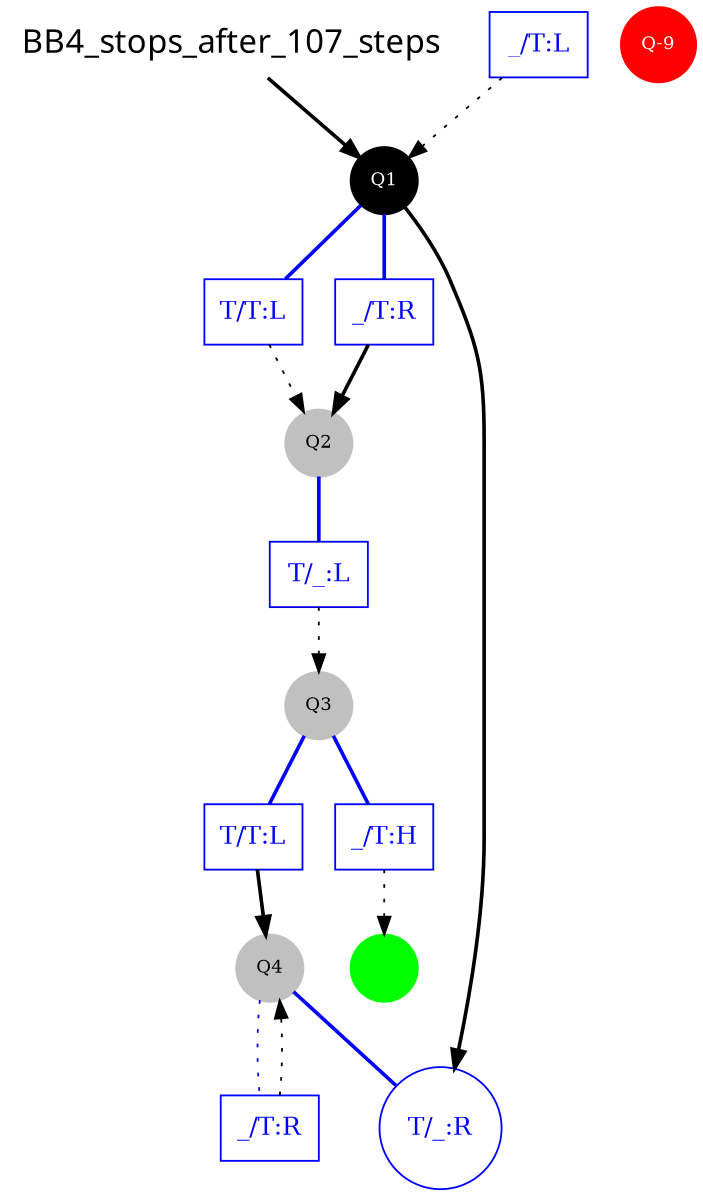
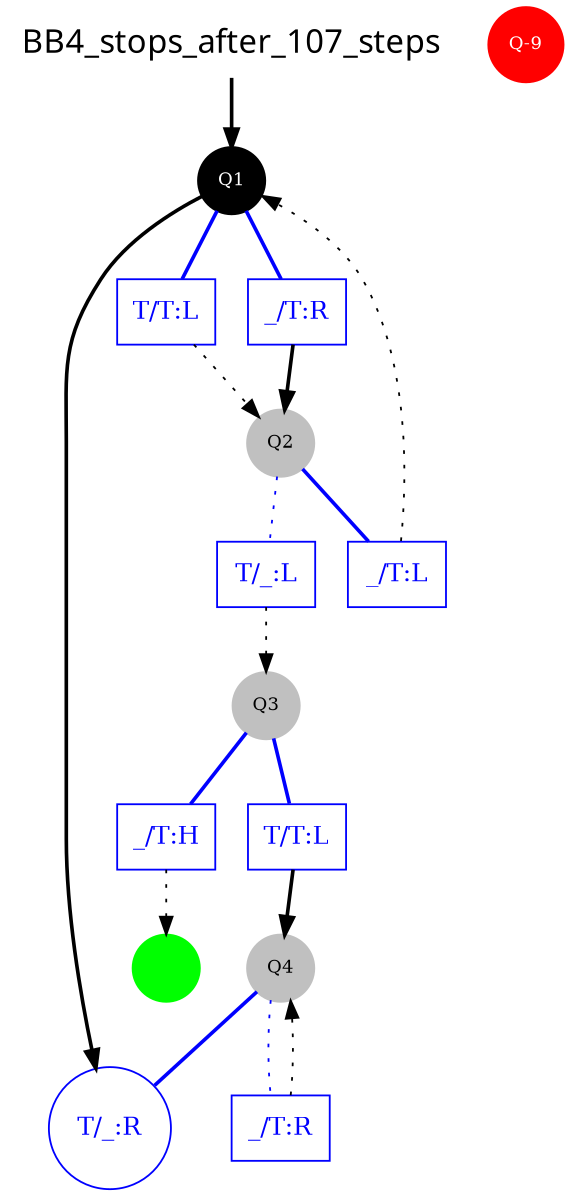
none -> (336, 505)
(319, 509) -> (273, 509)
